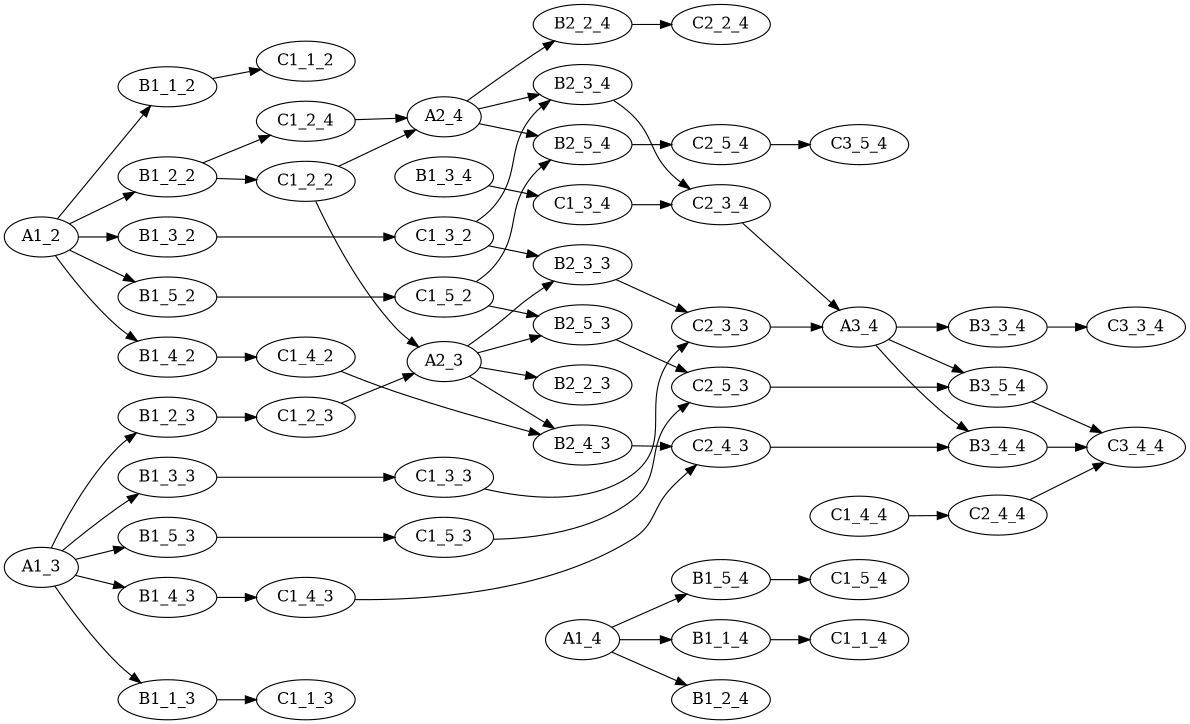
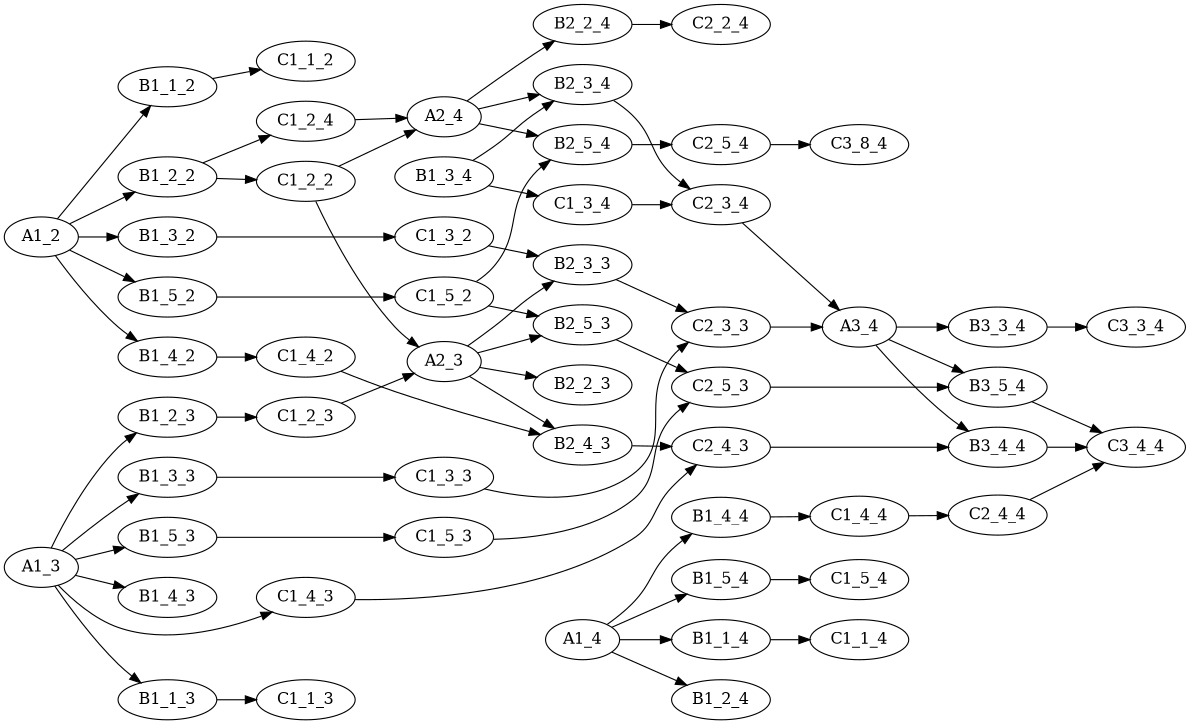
(859, 145) -> (859, 145)
(512, 166) -> (506, 137)
none -> (721, 517)
(231, 597) -> (154, 634)
